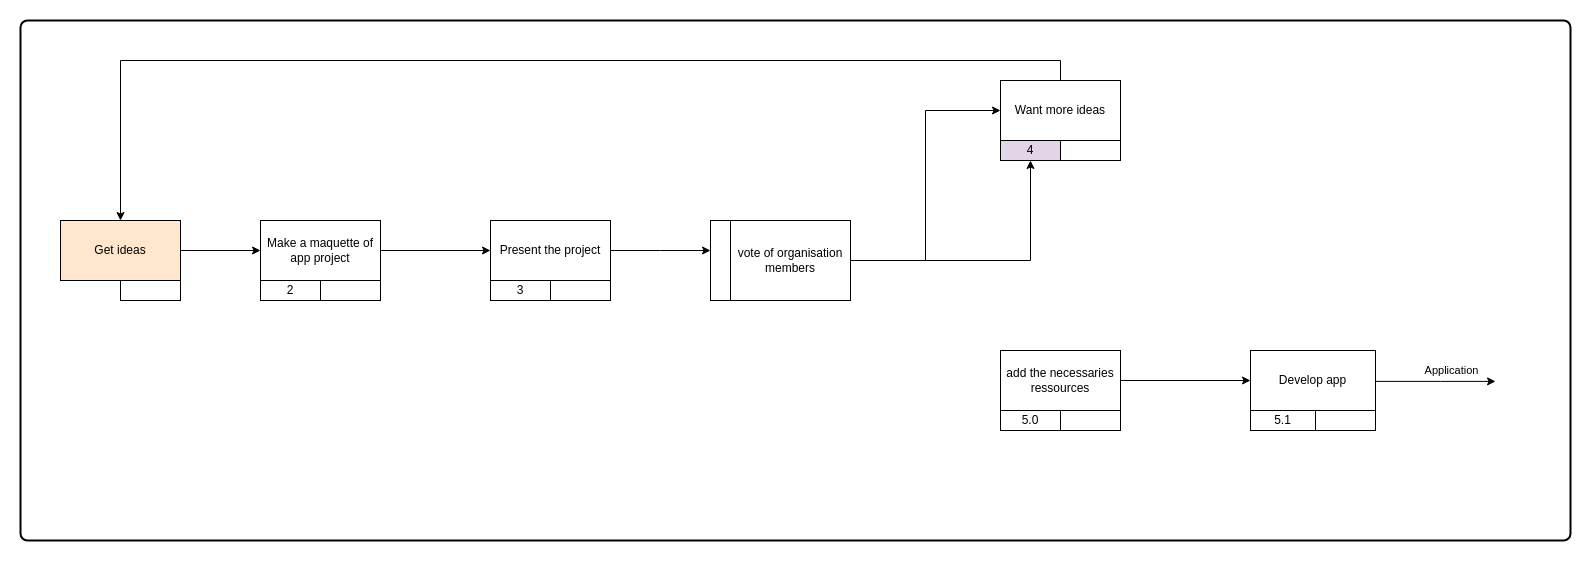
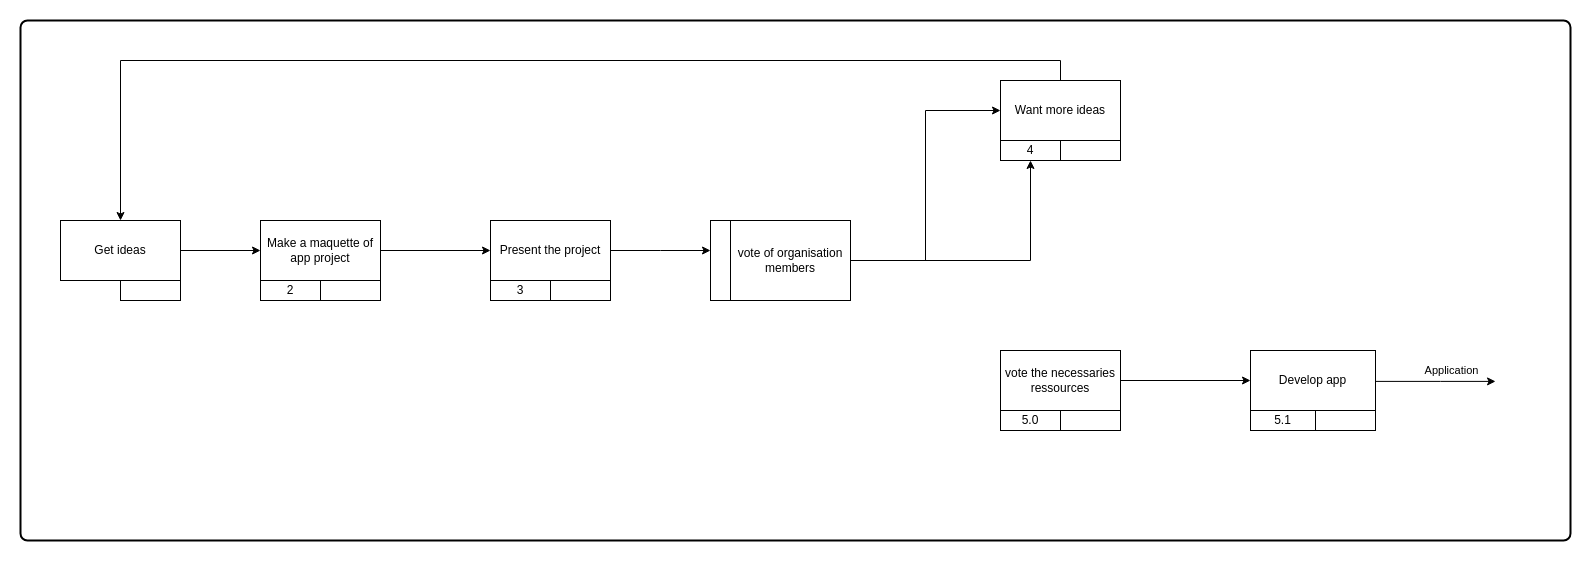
(1031, 151) -> (1031, 151)
(121, 251) -> (121, 251)
(1061, 381) -> (1061, 381)
